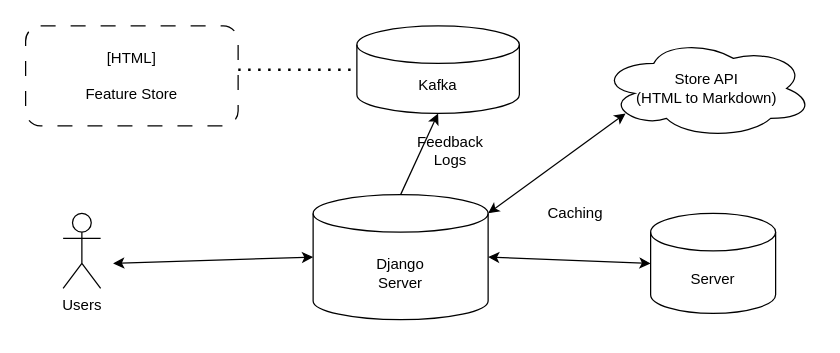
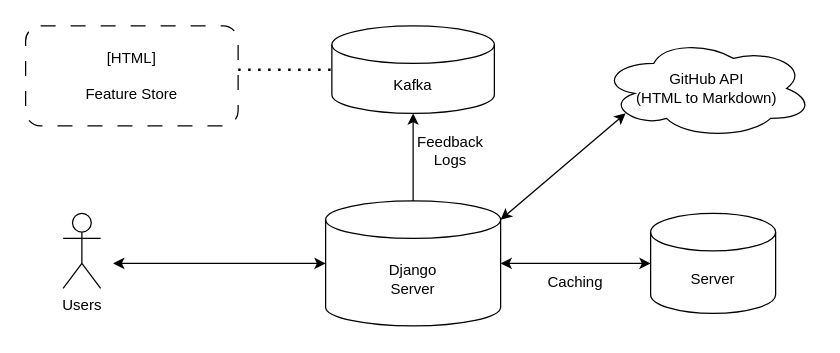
(438, 69) -> (413, 69)
(707, 88) -> (707, 88)
(576, 213) -> (576, 282)
(401, 257) -> (413, 263)
